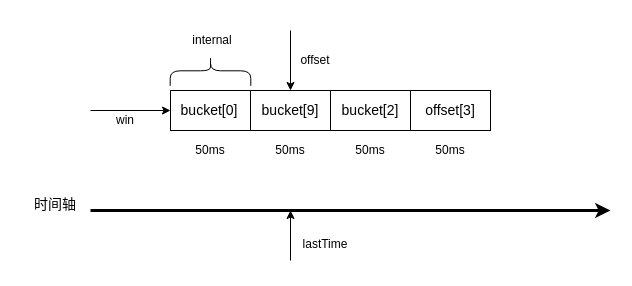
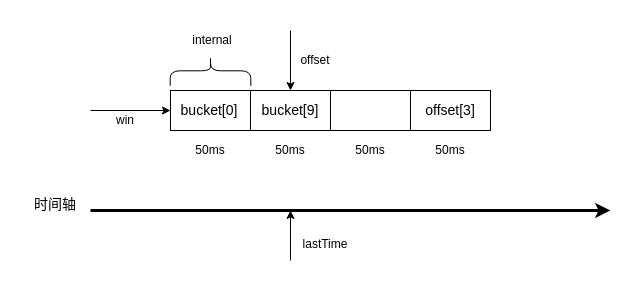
(371, 111) -> none
